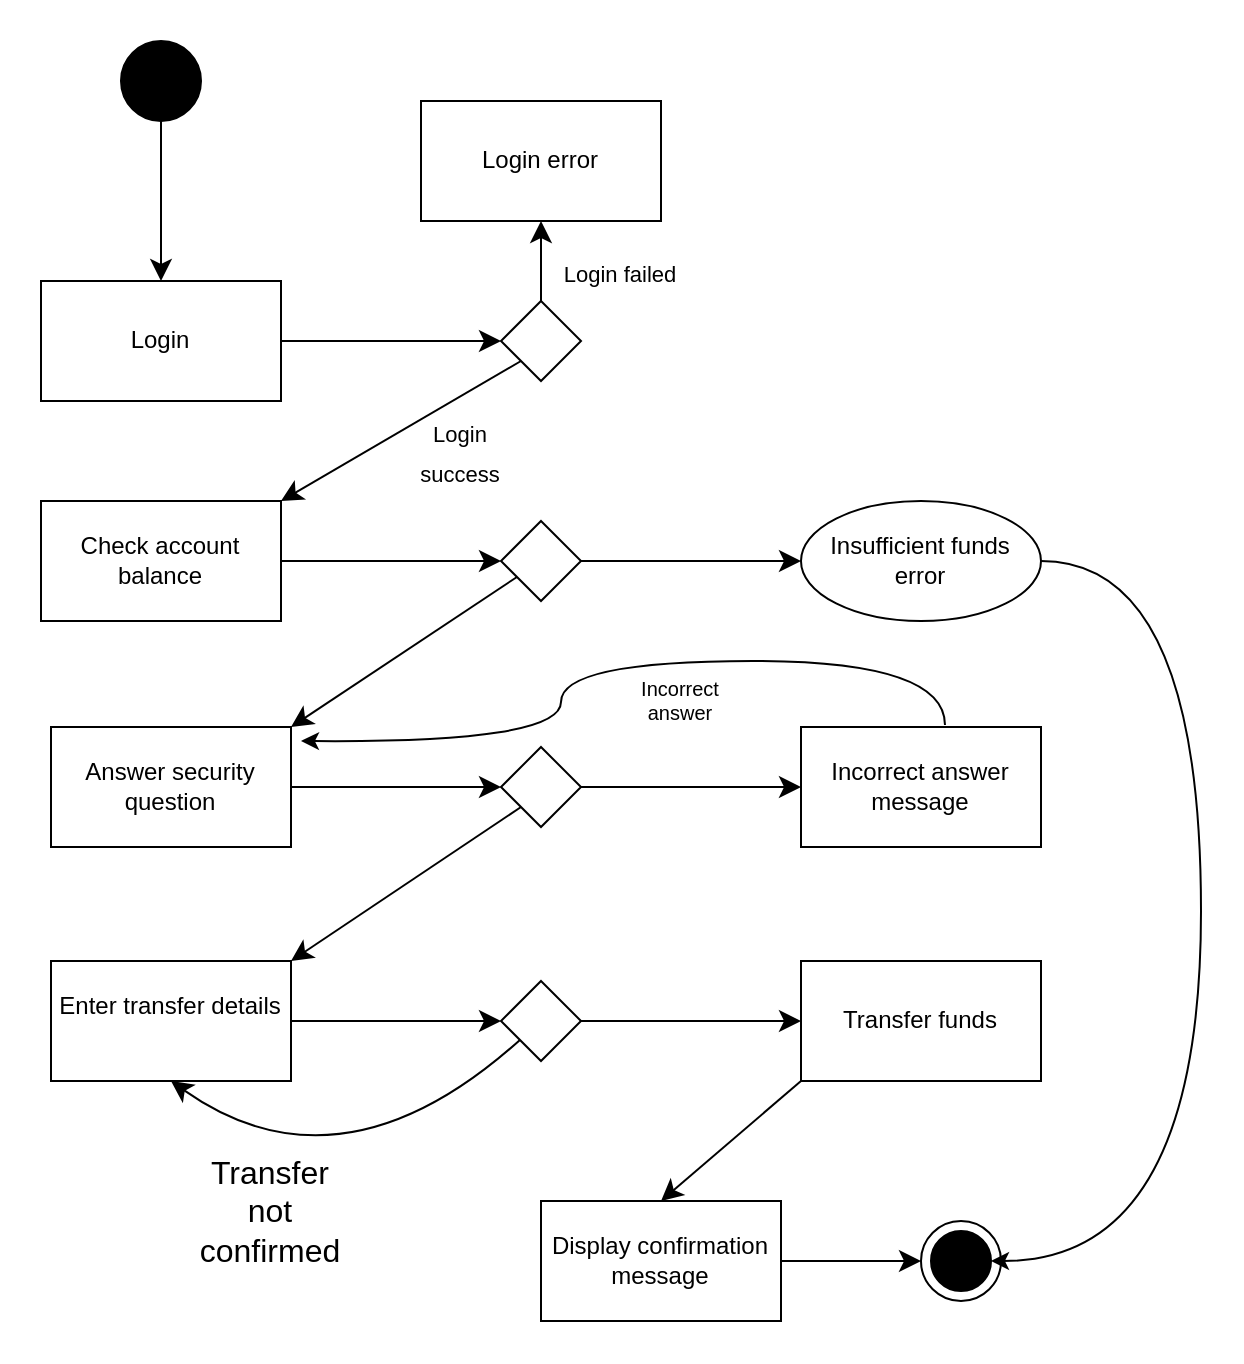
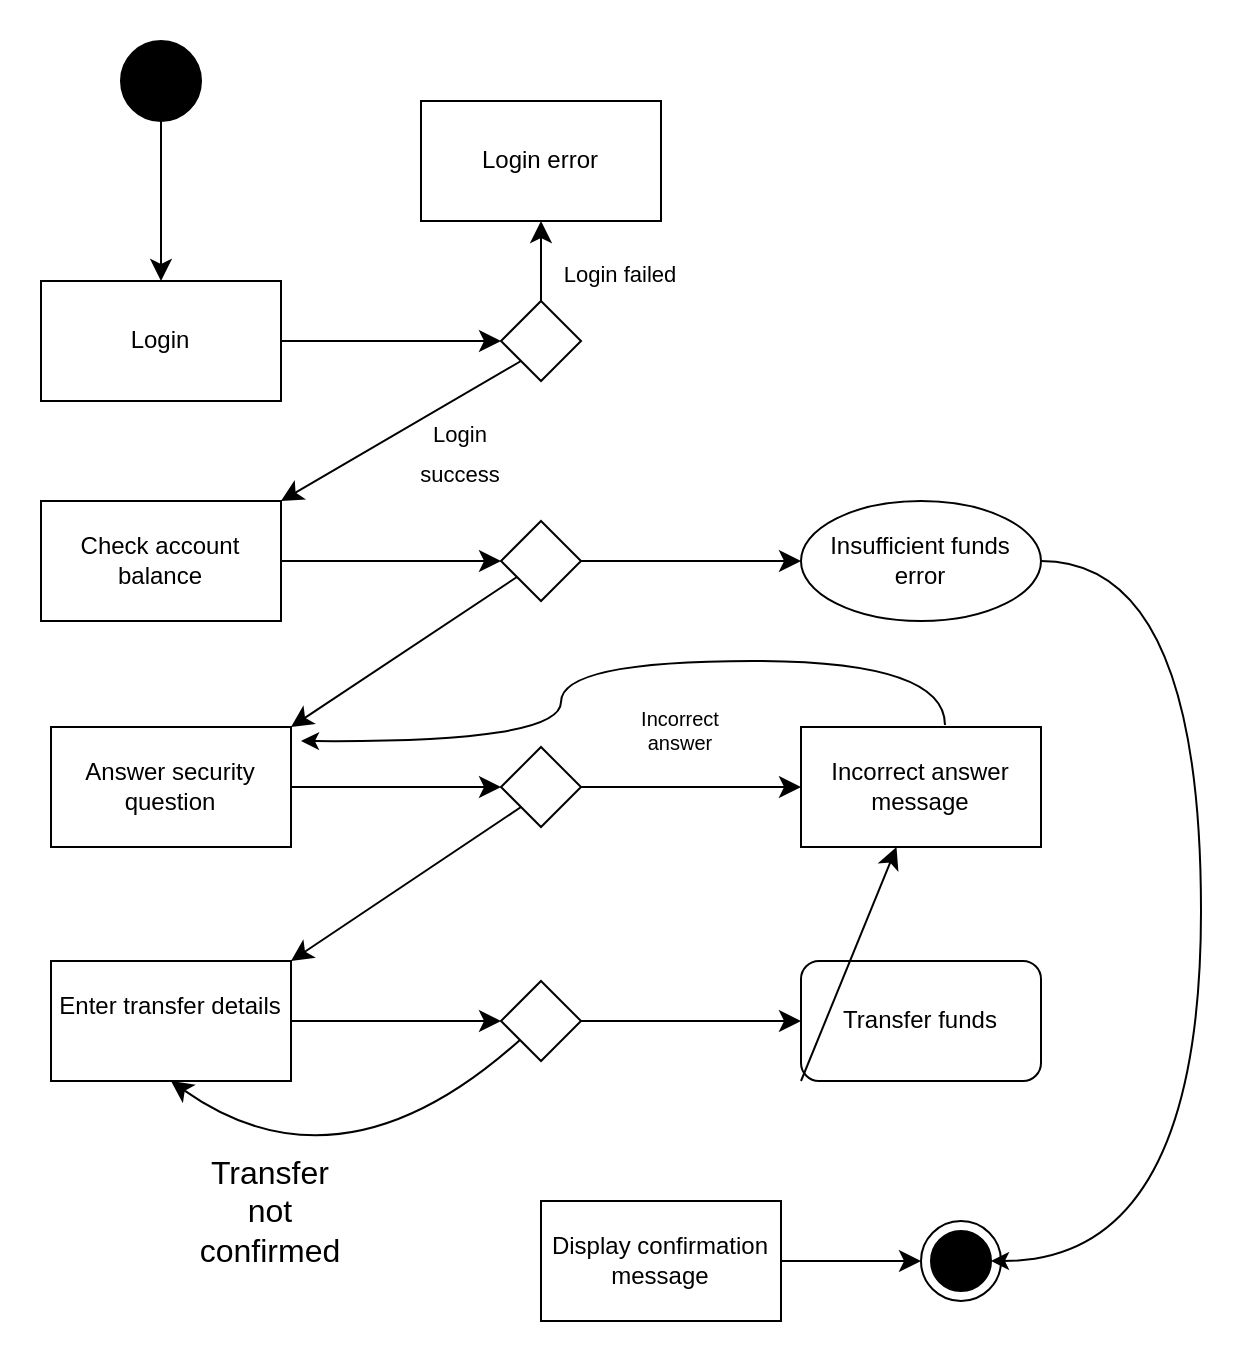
(681, 701) -> (681, 731)
(921, 1021) -> (921, 1021)
(736, 1137) -> (846, 971)
